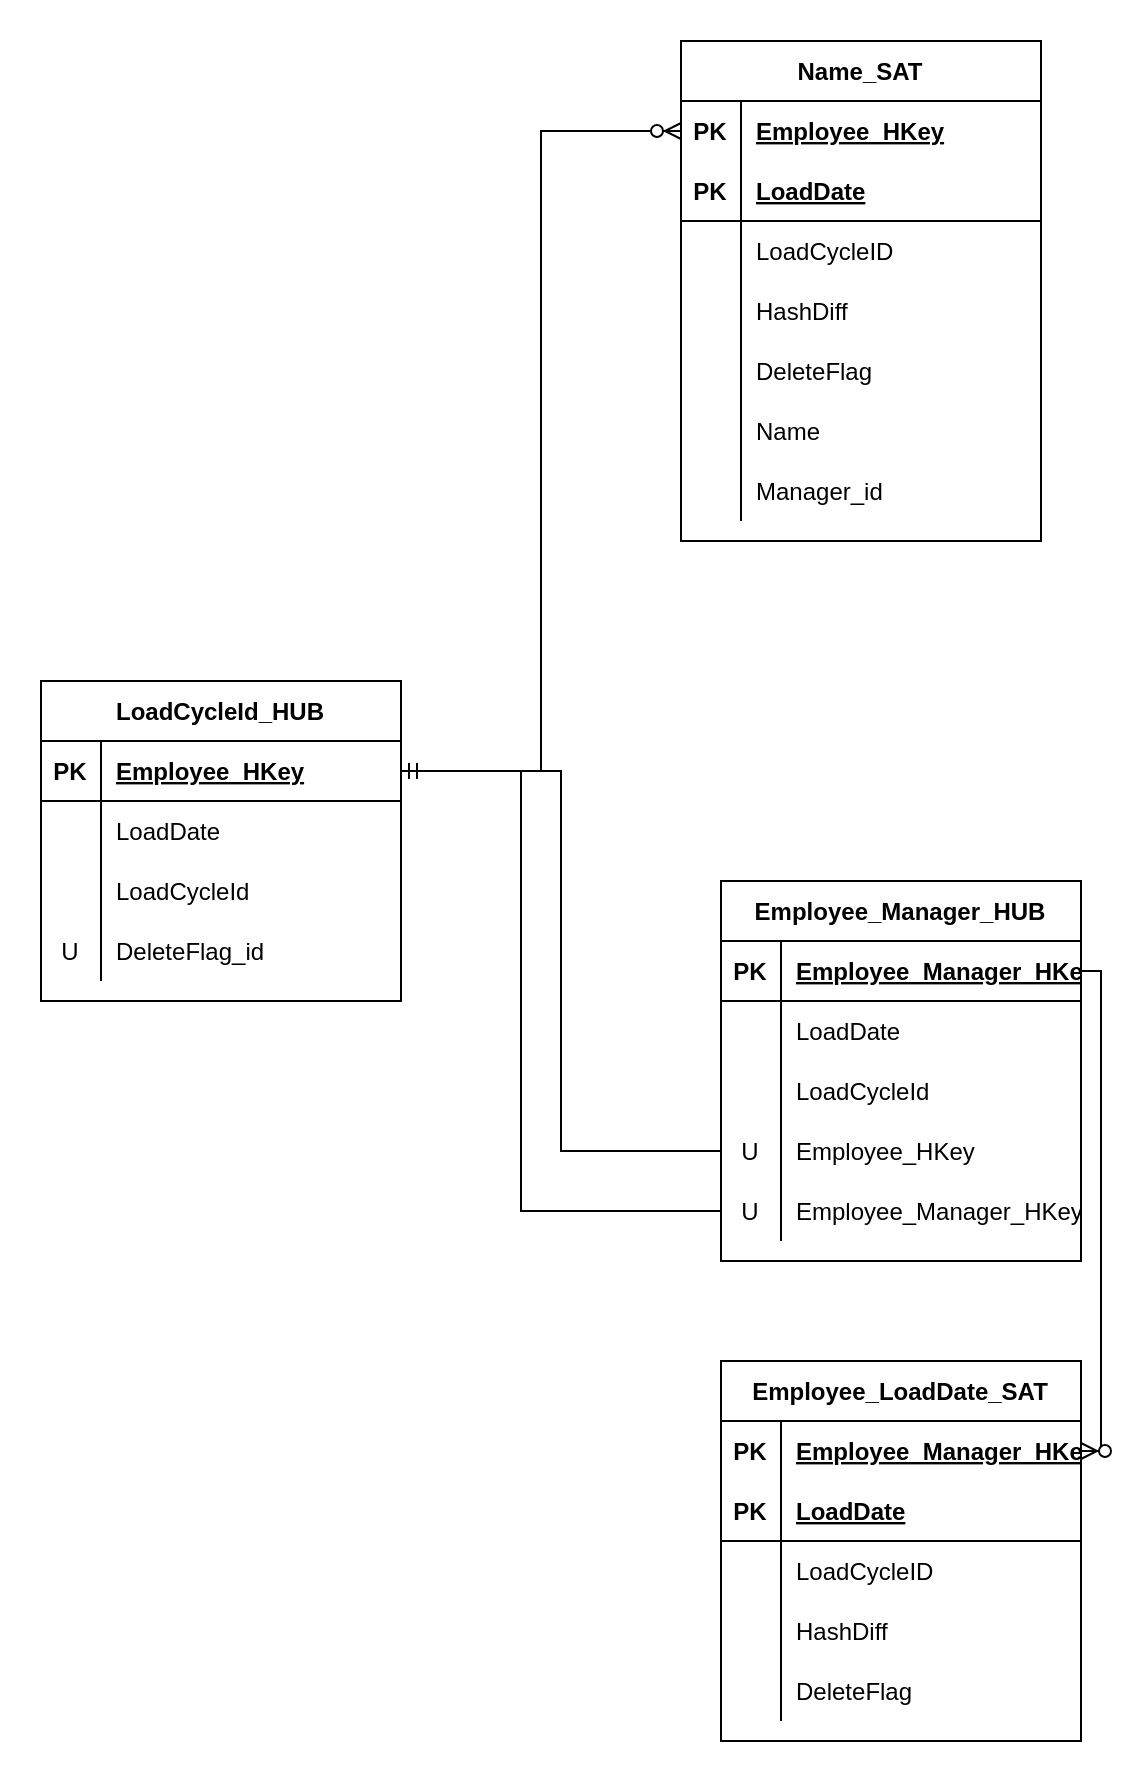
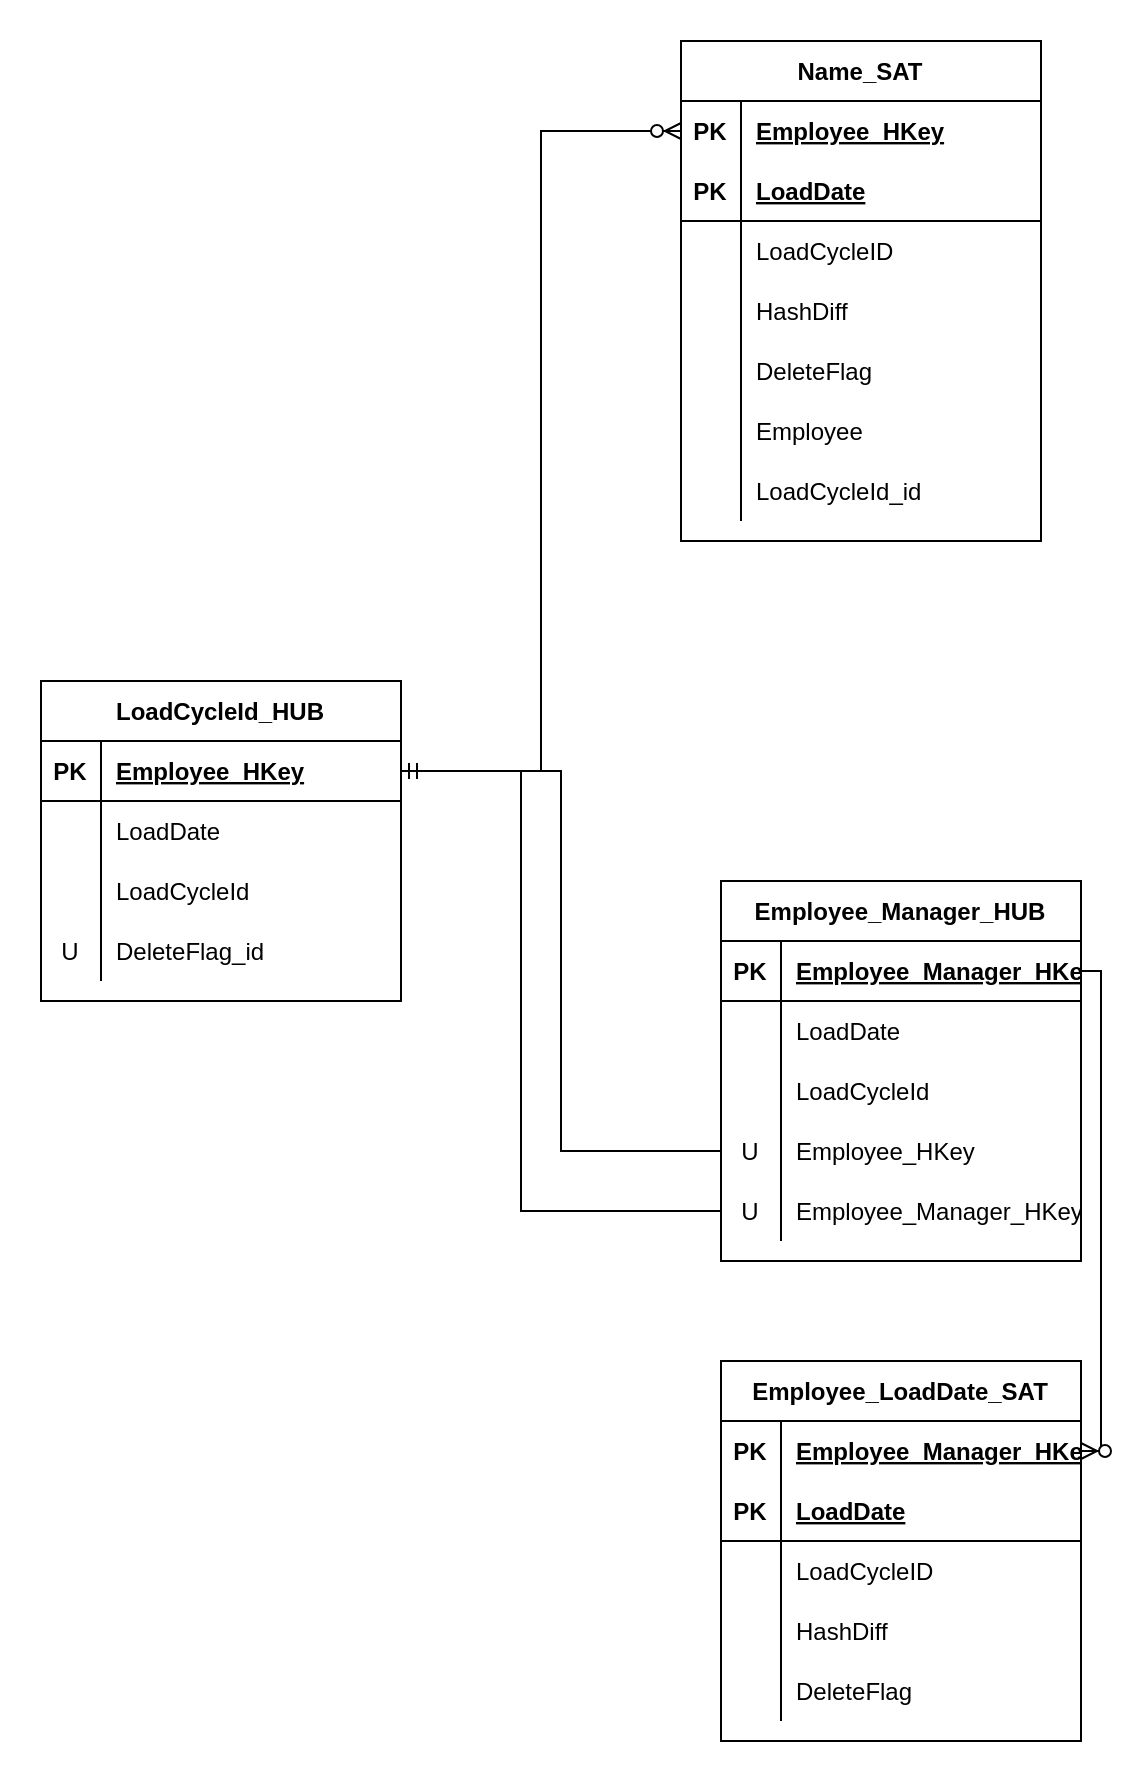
(783, 432) -> (807, 432)
(820, 492) -> (844, 492)
